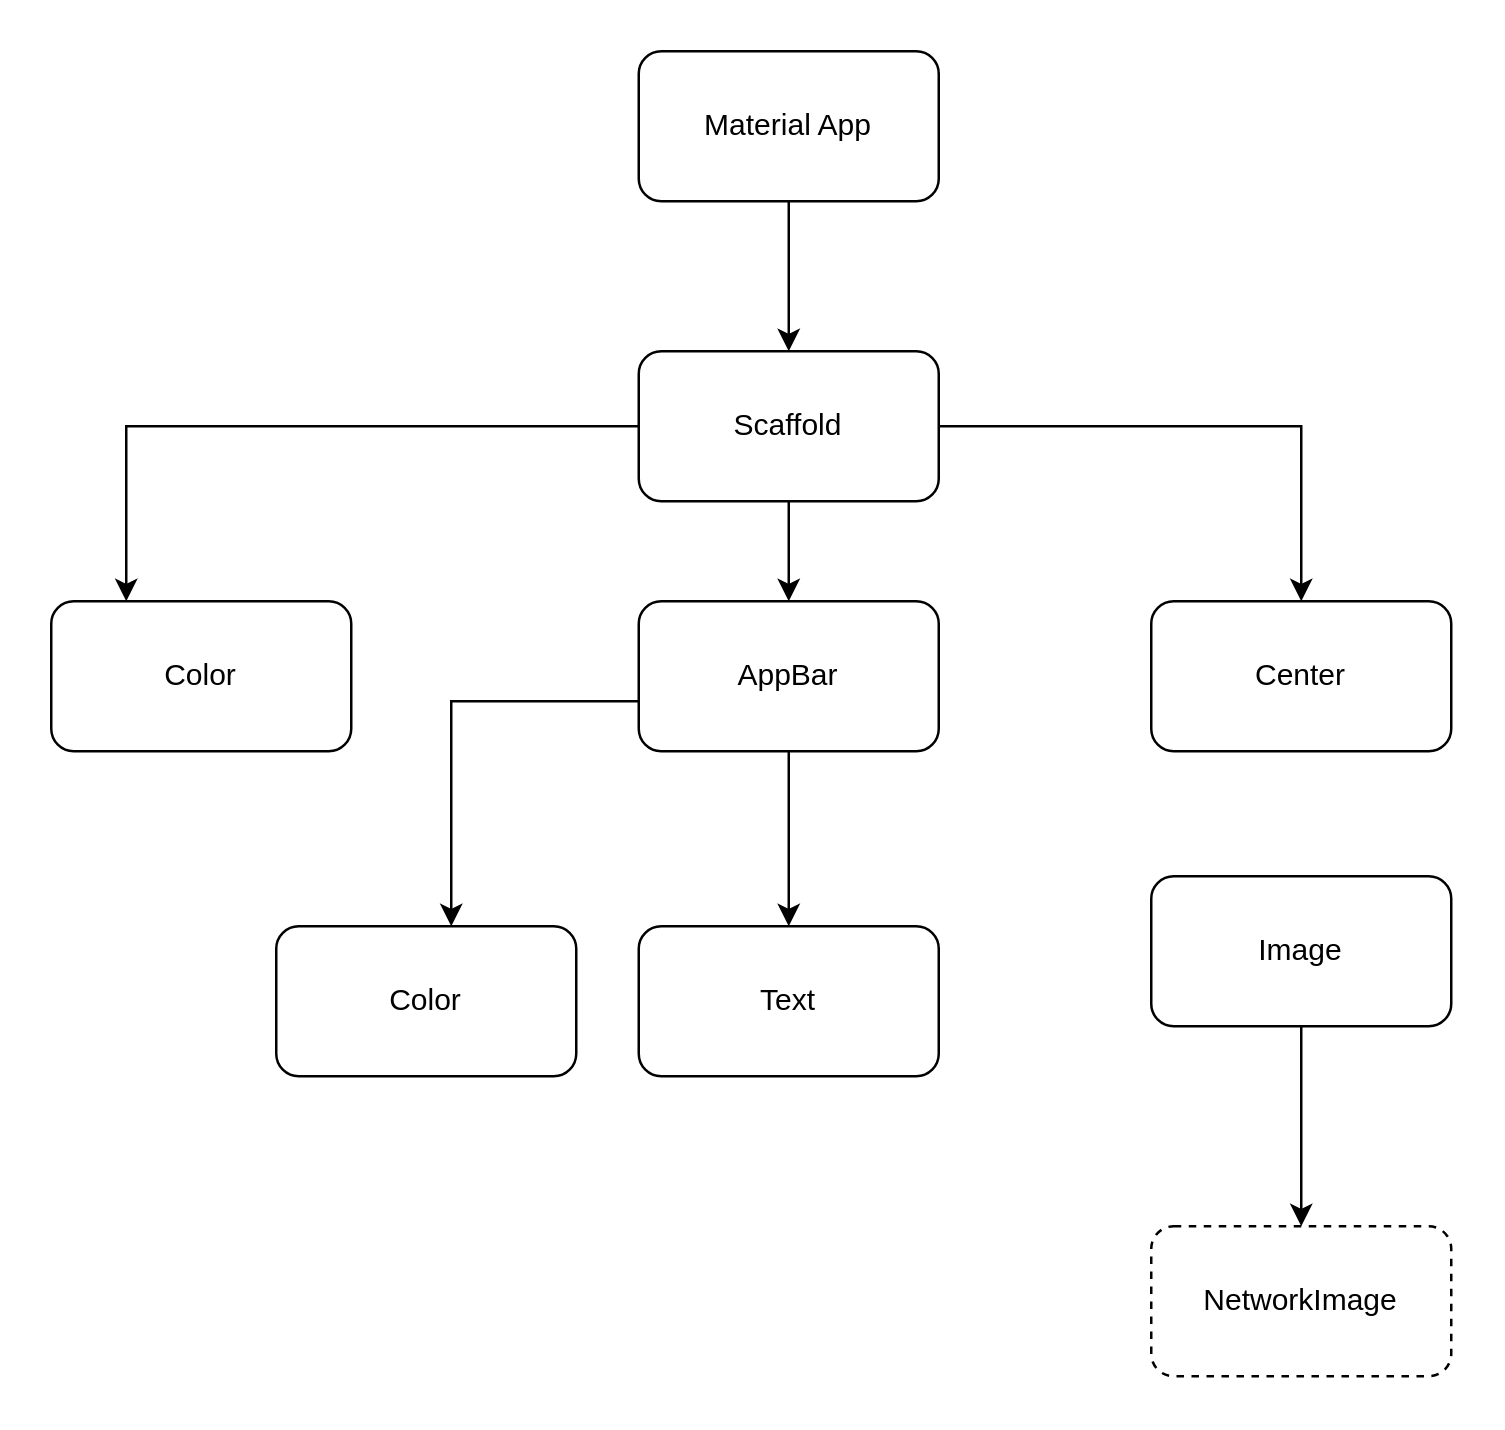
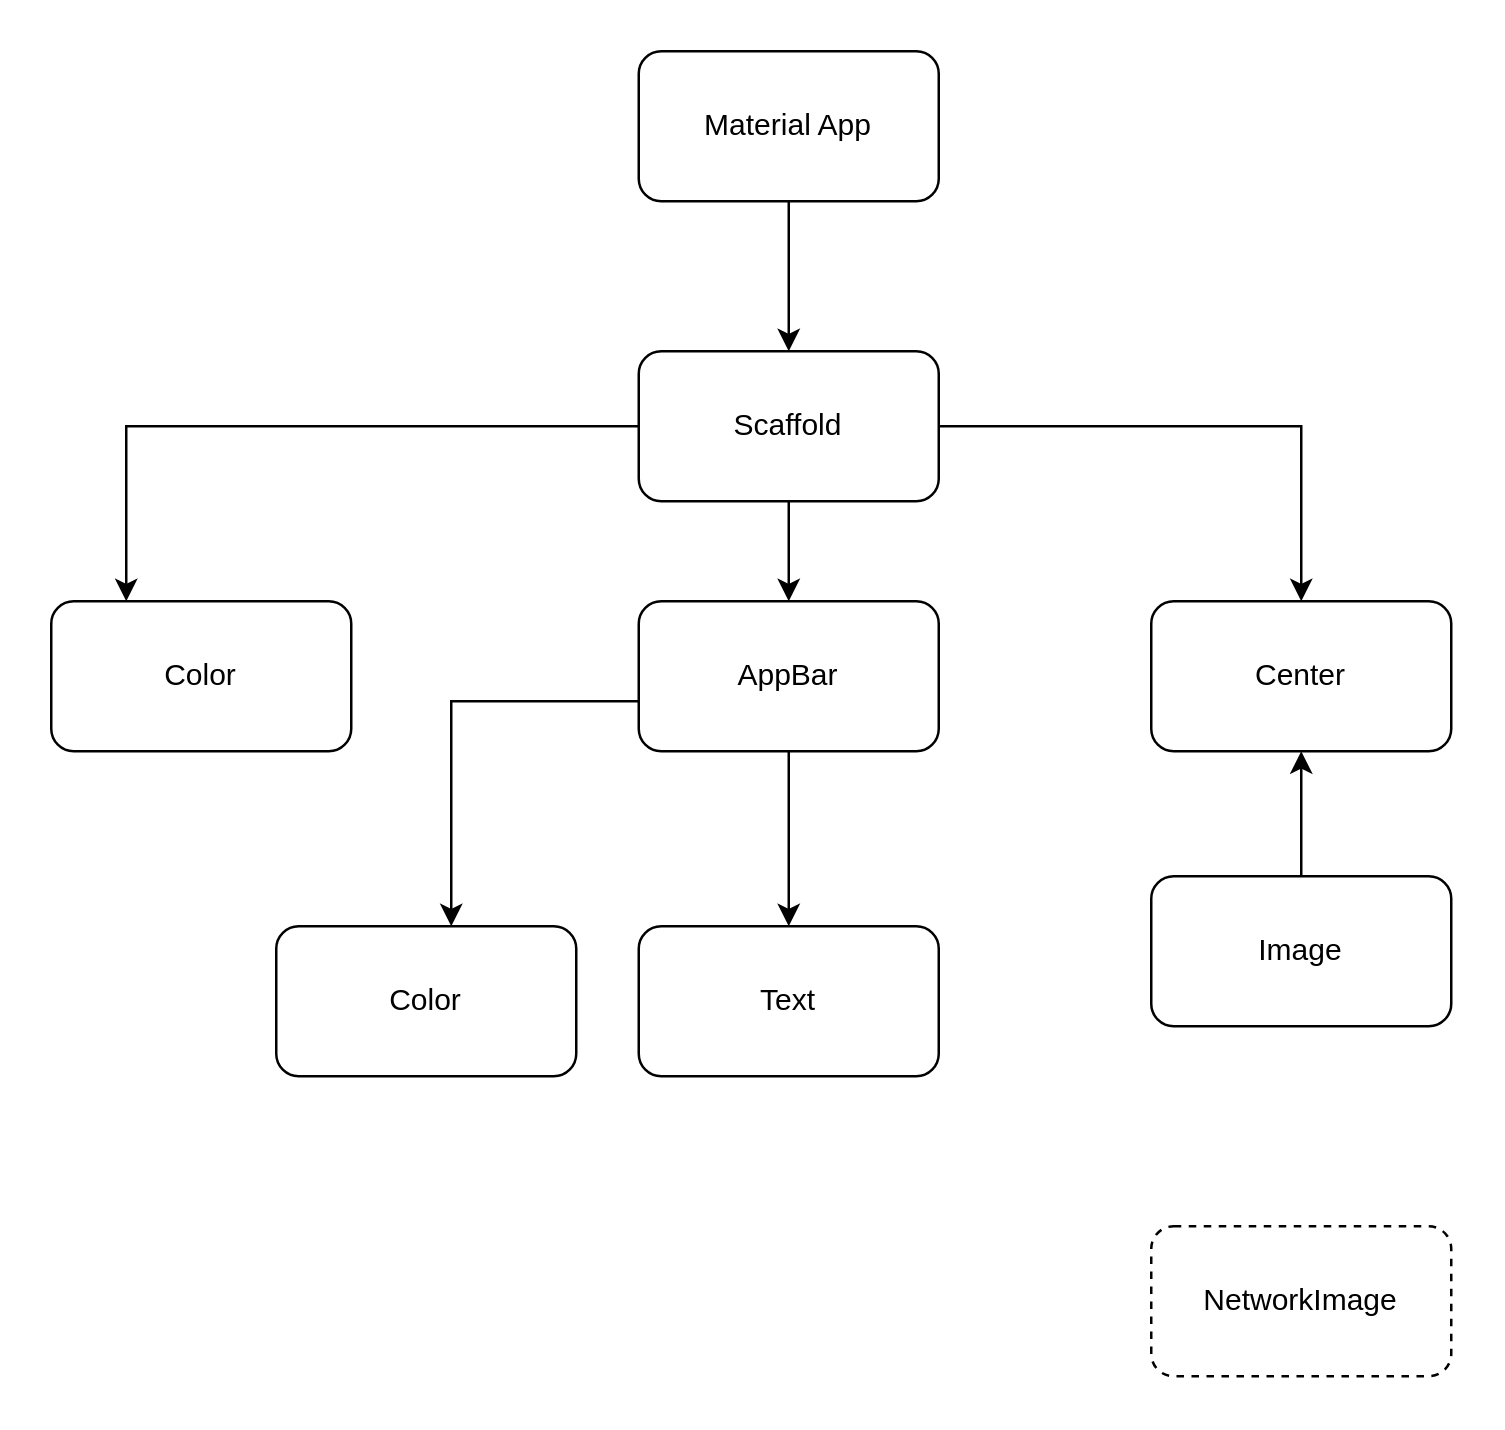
(1301, 1118) -> (1301, 822)
